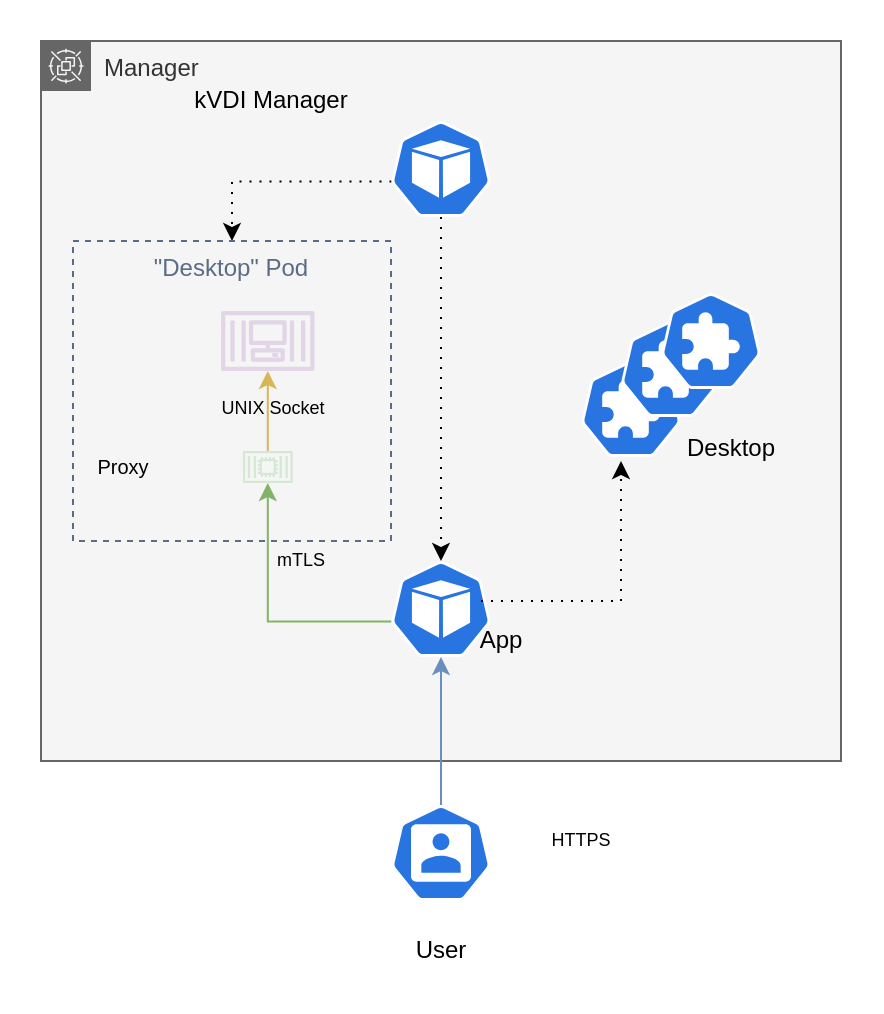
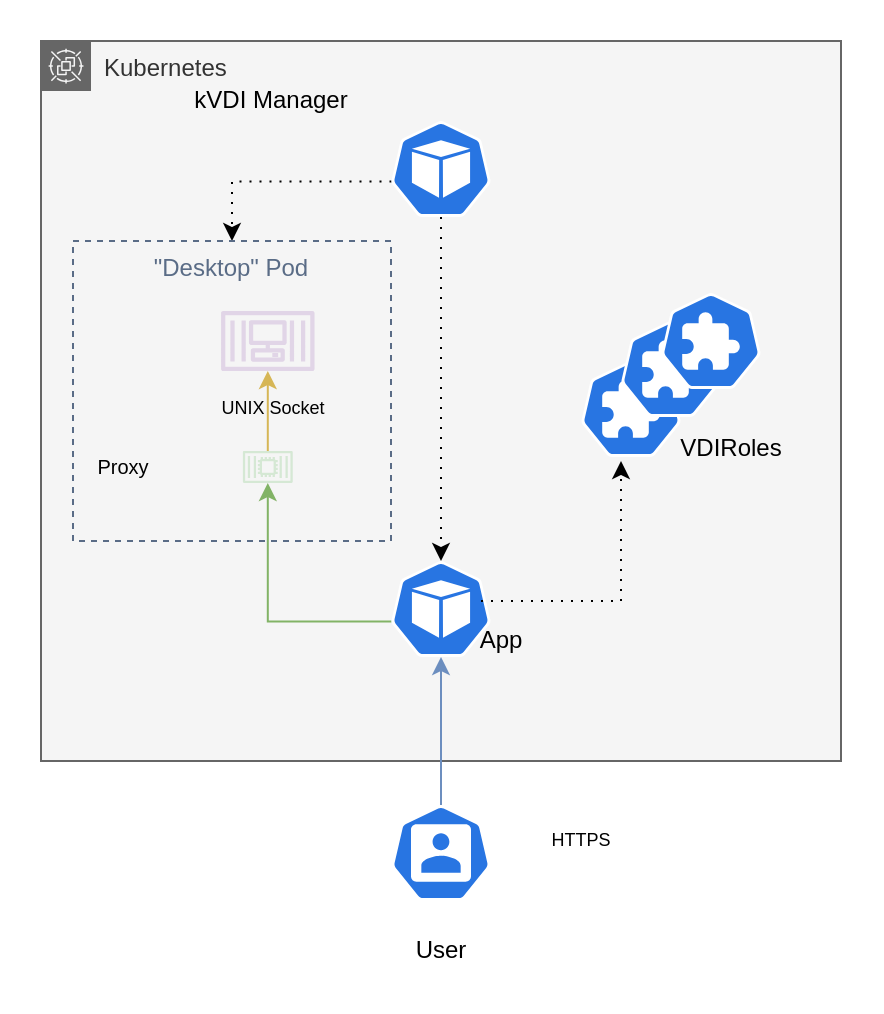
(152, 69) -> (172, 69)
(732, 449) -> (732, 449)
(301, 561) -> none
